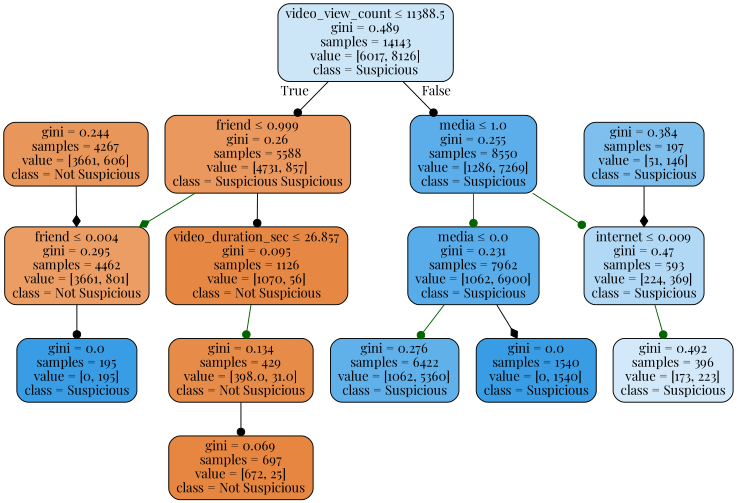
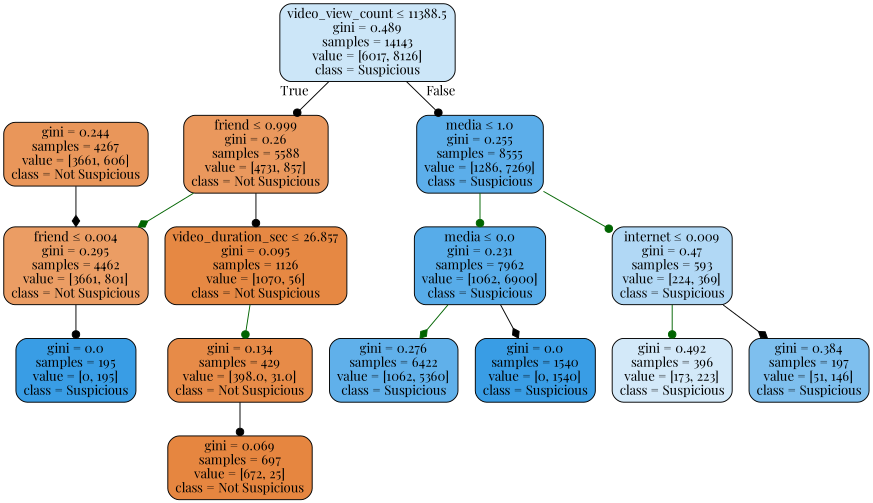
(473, 154) -> (480, 154)
(258, 182) -> (256, 182)
(644, 201) -> (741, 318)
(434, 319) -> (438, 317)
